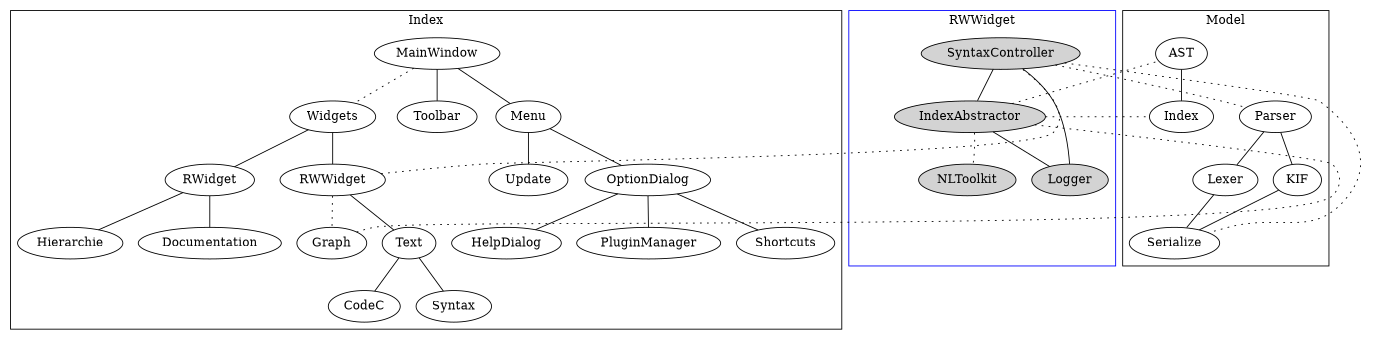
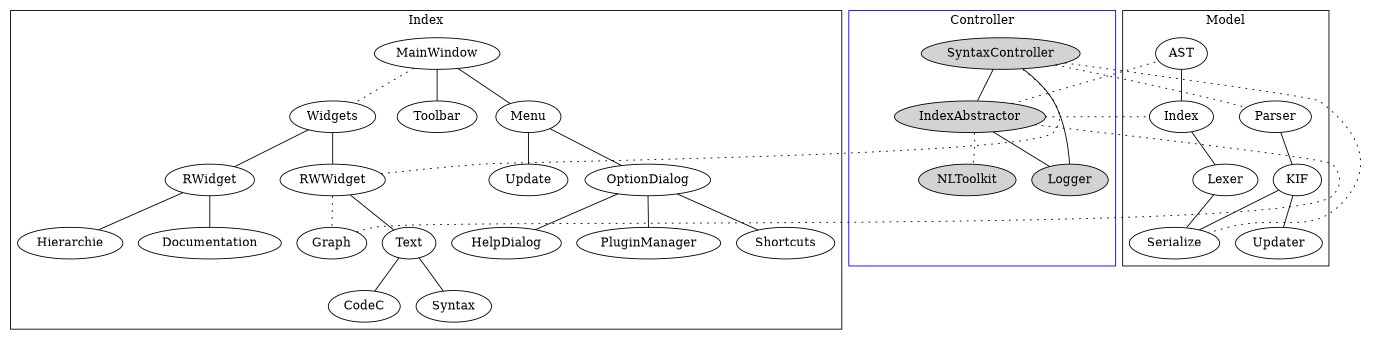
(982, 21) -> (982, 21)
(1253, 145) -> (1205, 151)
none -> (1279, 243)
